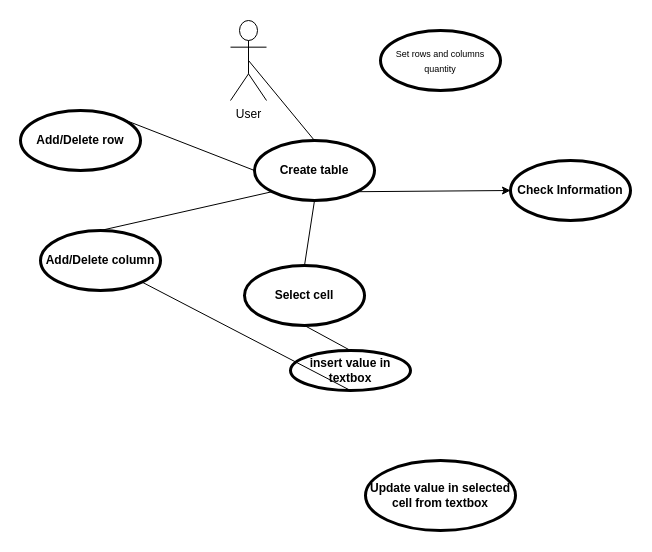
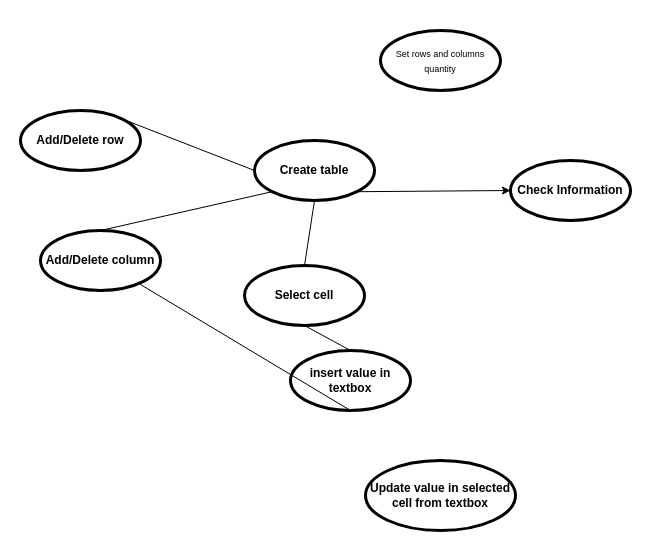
(249, 61) -> none
(282, 102) -> none
(351, 371) -> (351, 381)
